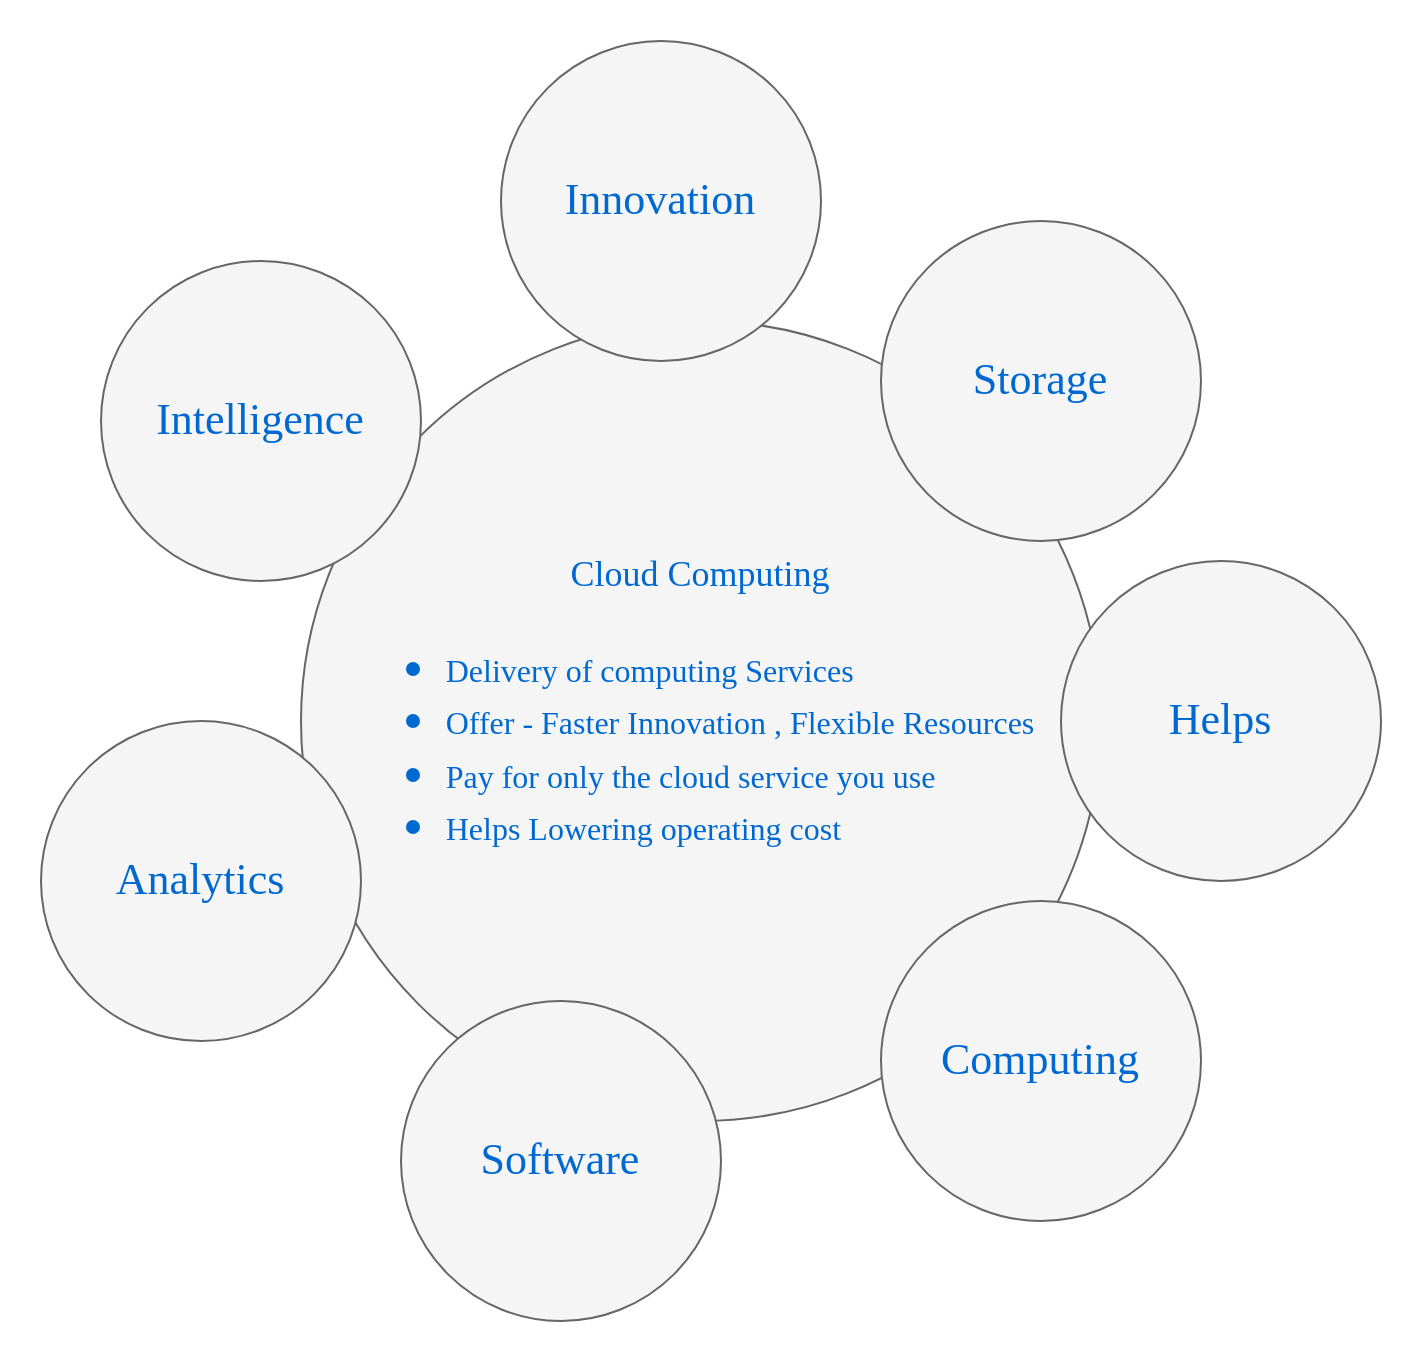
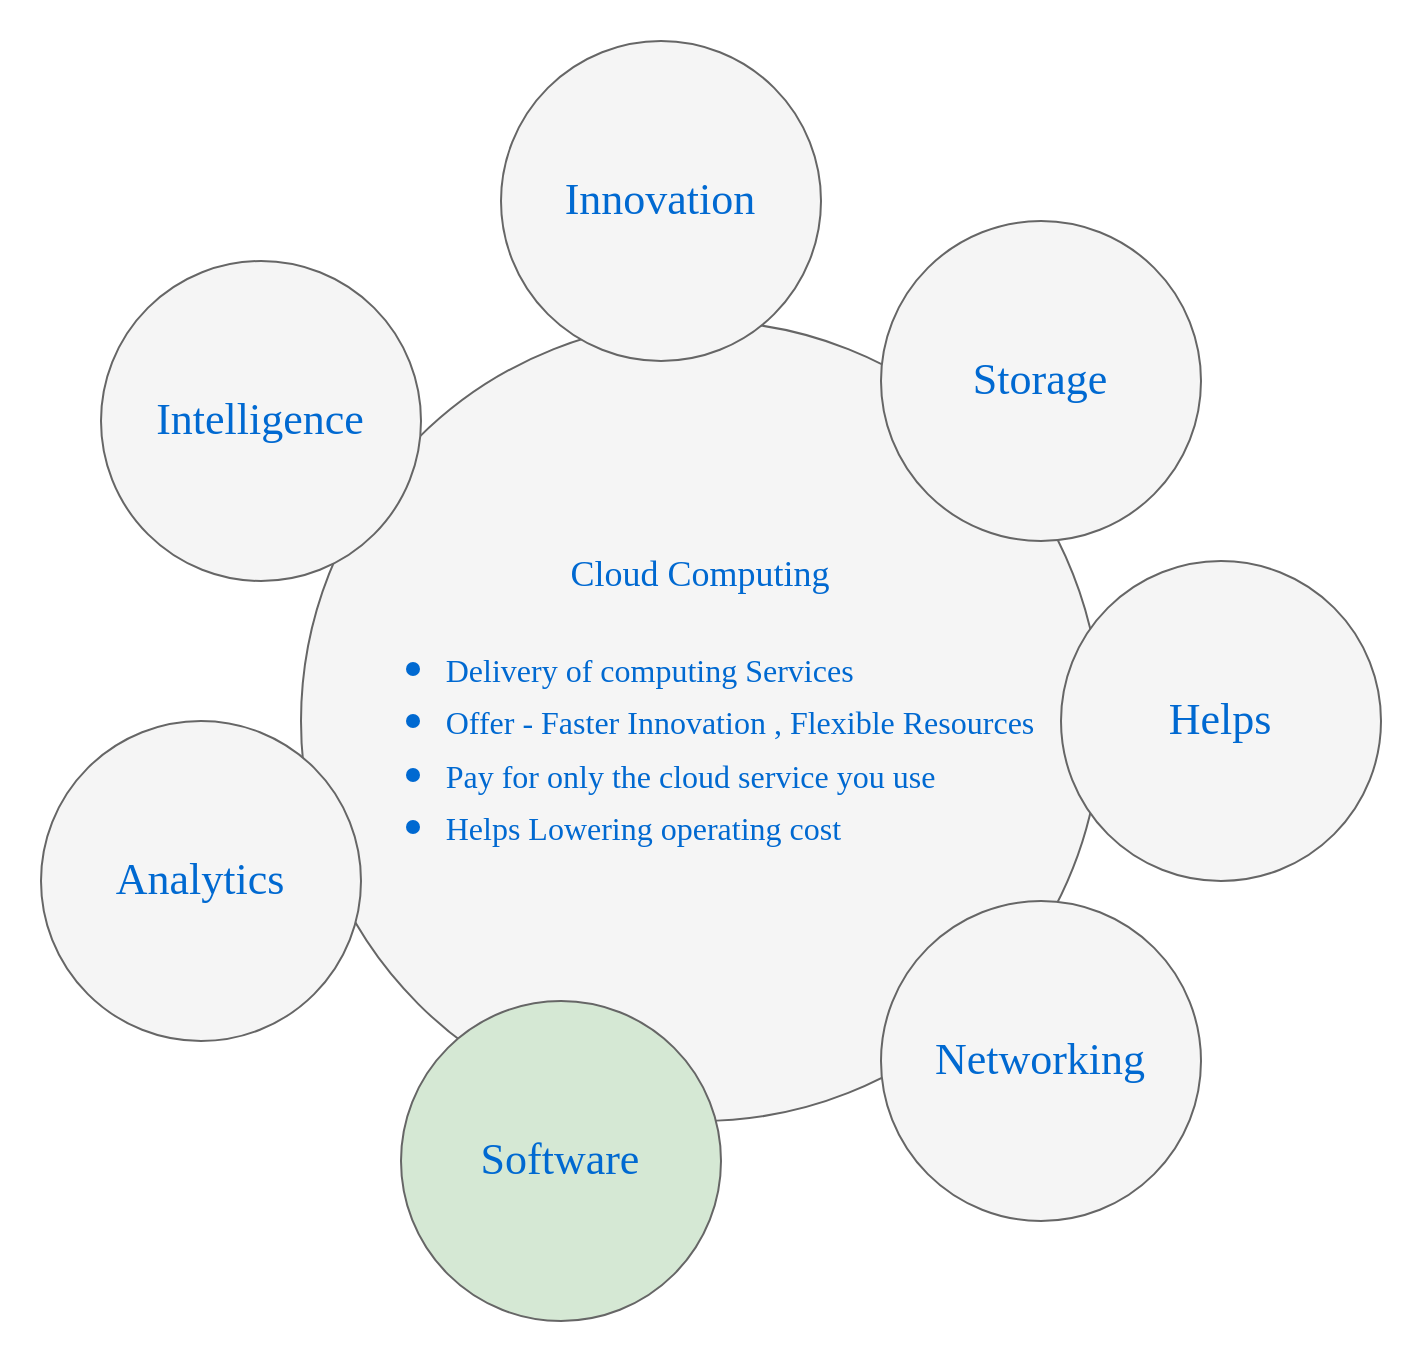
(1041, 1061) -> (1041, 1061)
(561, 1161) -> (561, 1161)
